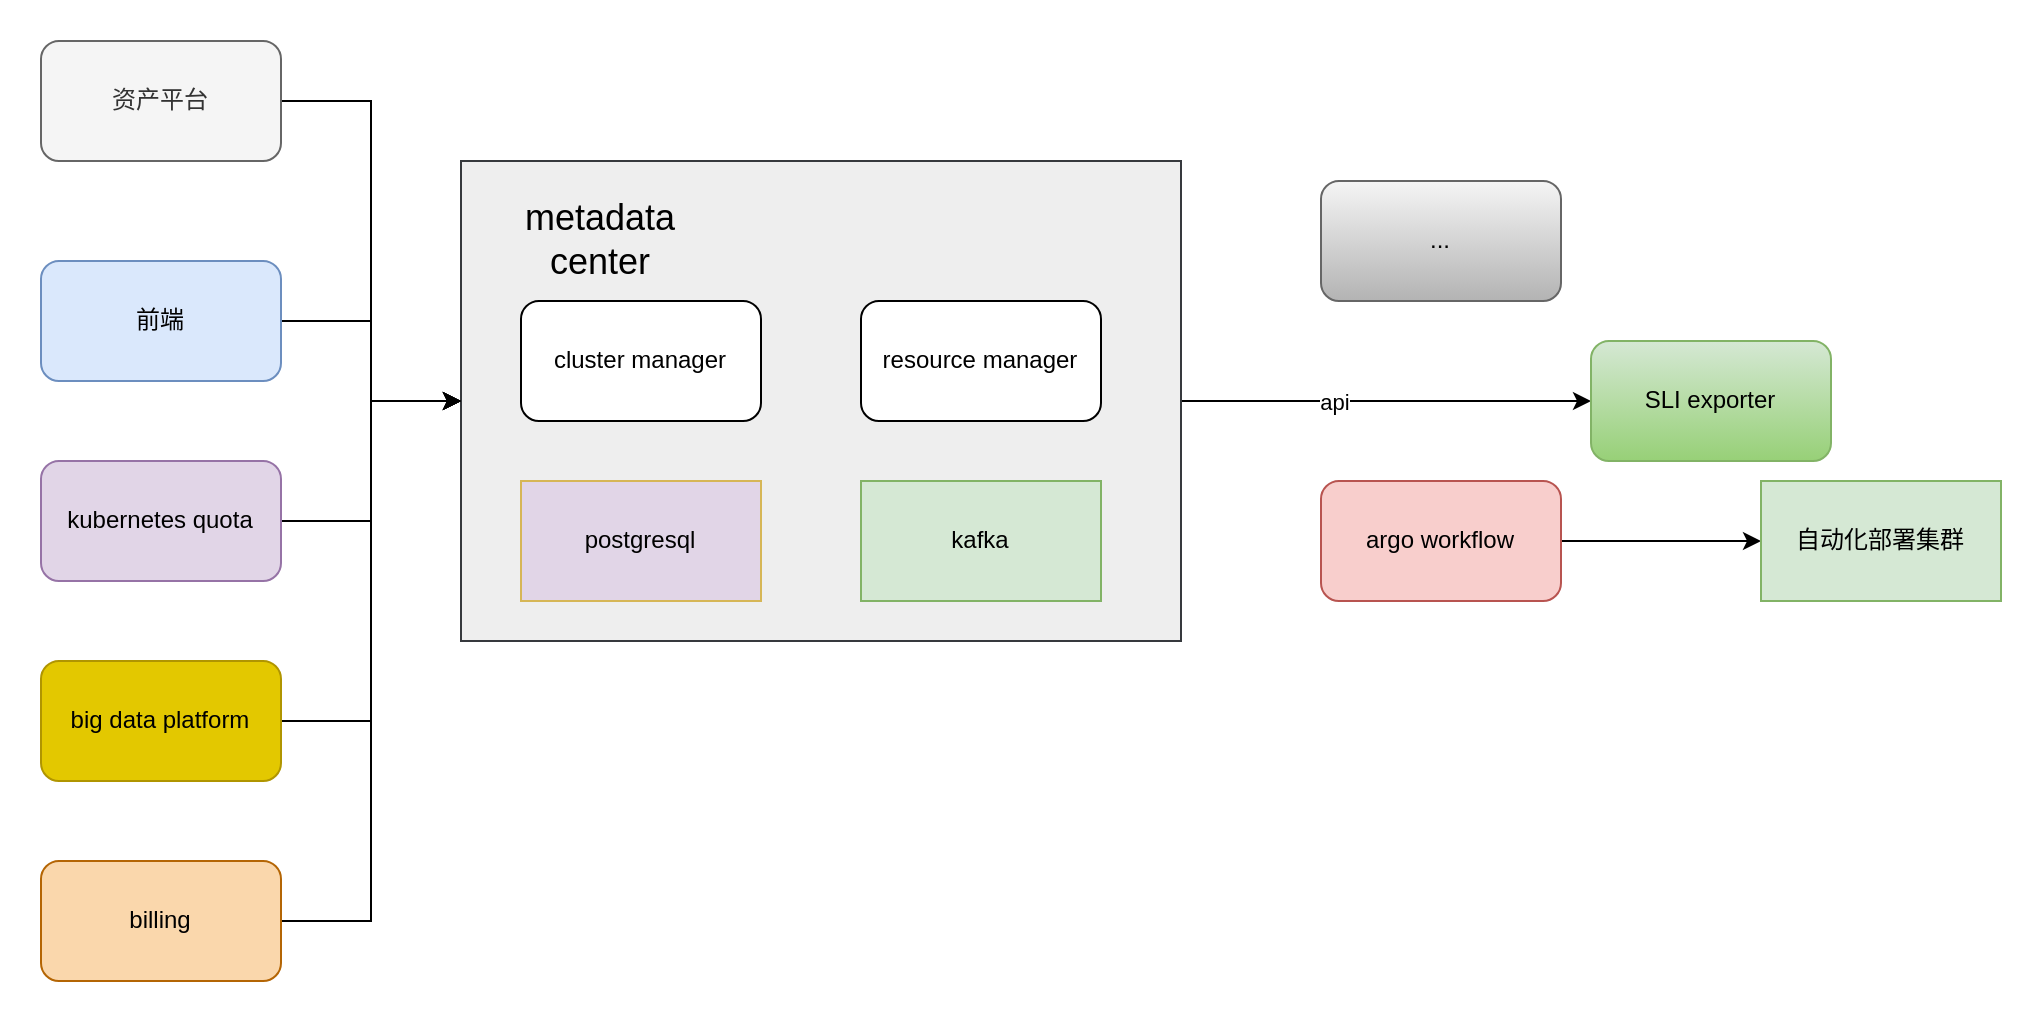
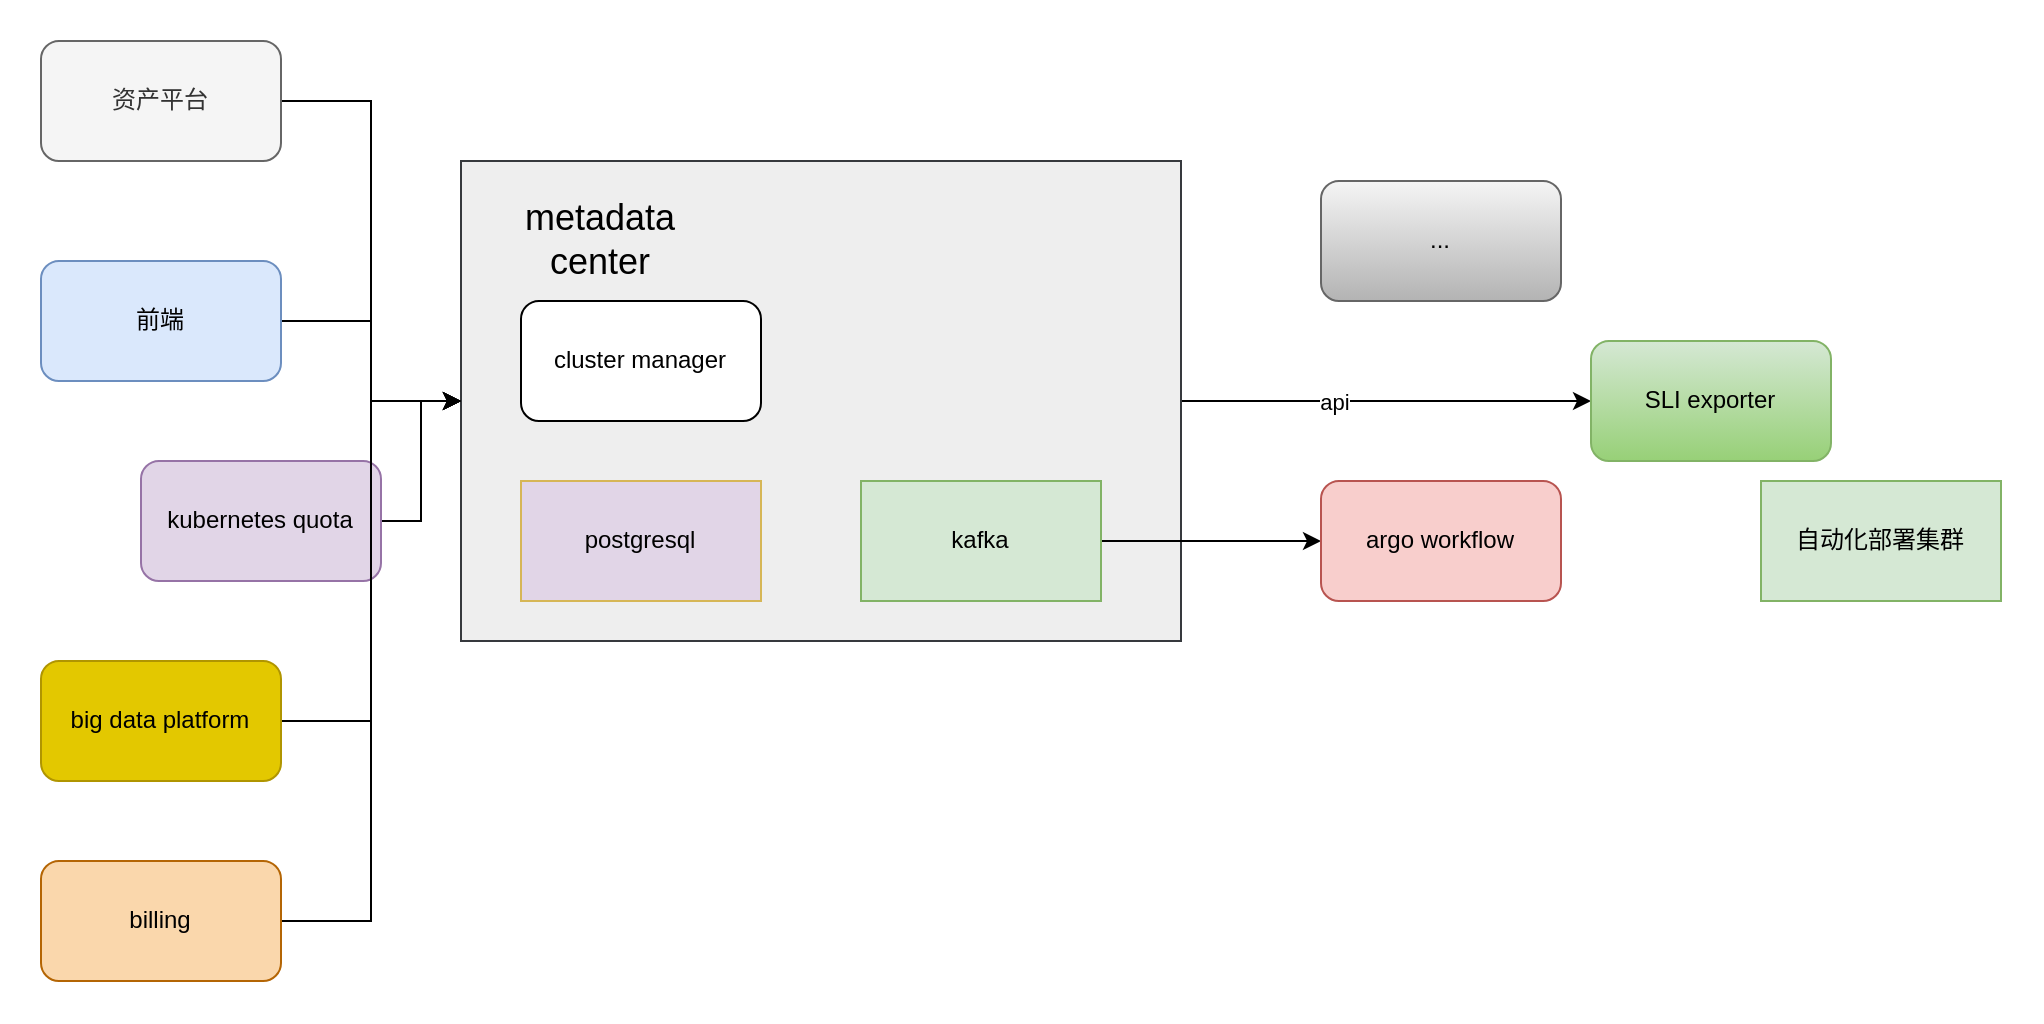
(981, 361) -> none
(161, 521) -> (261, 521)
none -> (1204, 541)
(1654, 541) -> none
